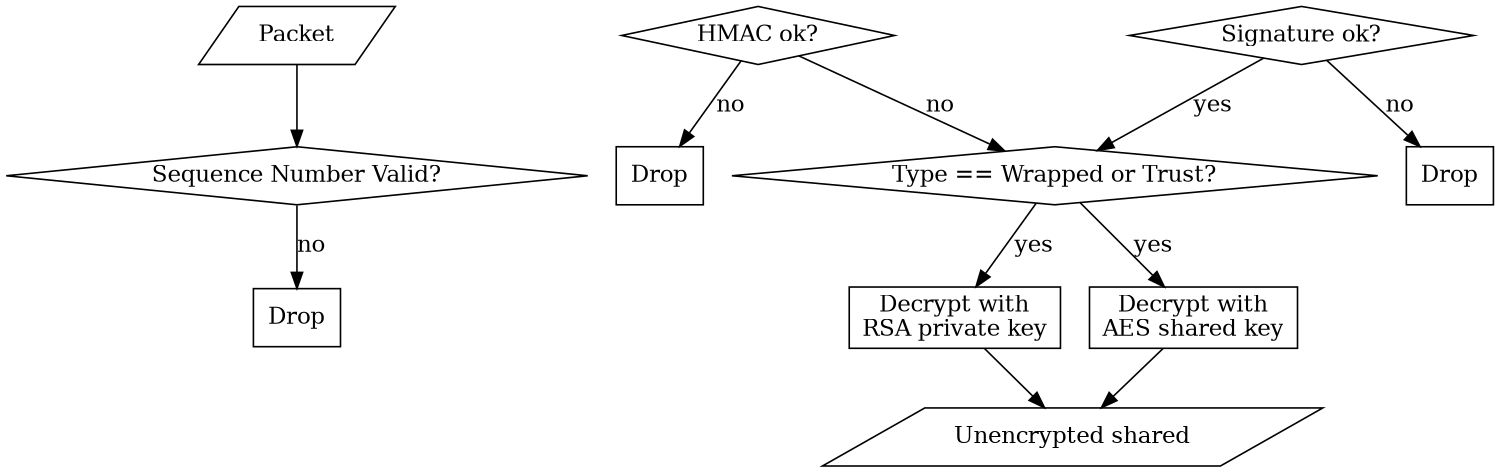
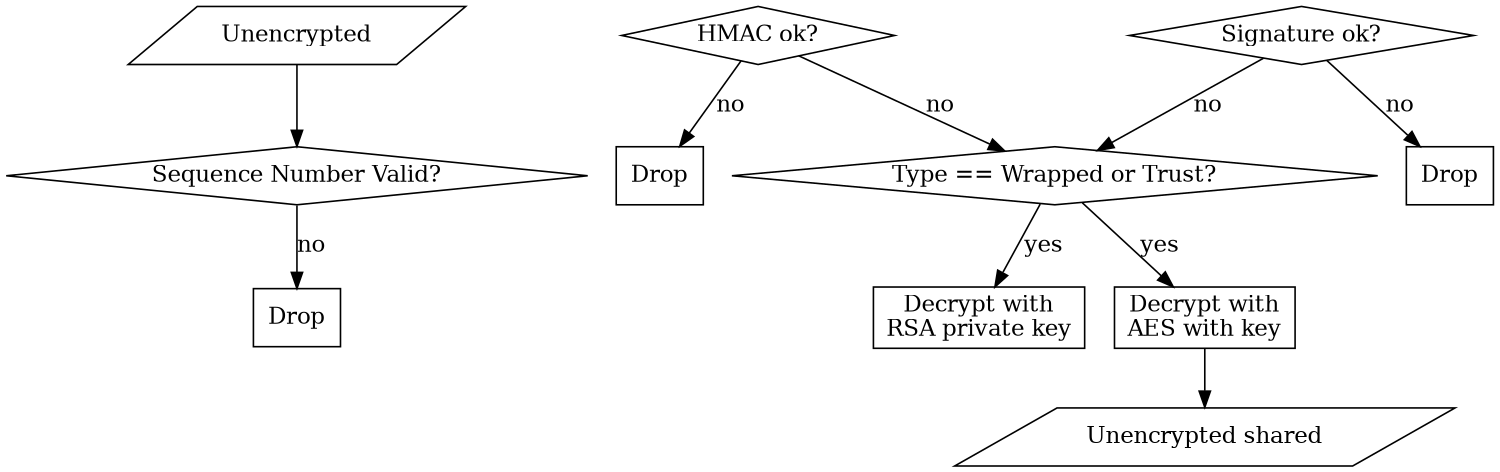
(297, 35) -> (297, 35)
(1214, 106) -> (1208, 106)
(1193, 318) -> (1205, 318)
(1009, 372) -> none
